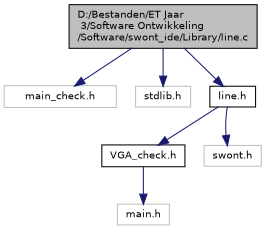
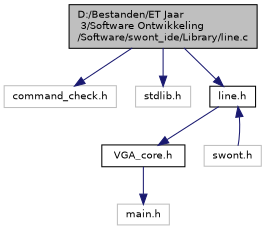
(60, 97) -> (60, 97)
(226, 121) -> (240, 131)
(143, 156) -> (143, 156)
